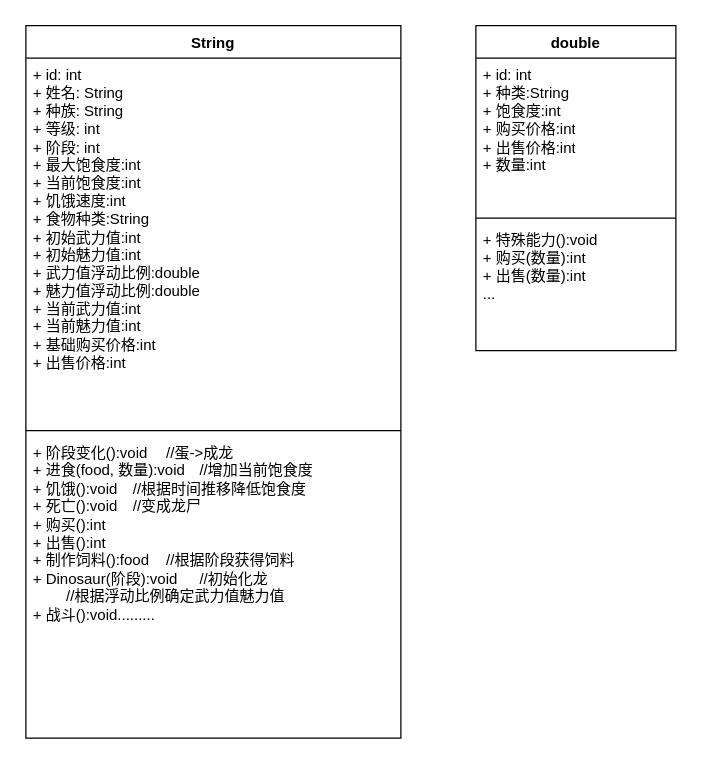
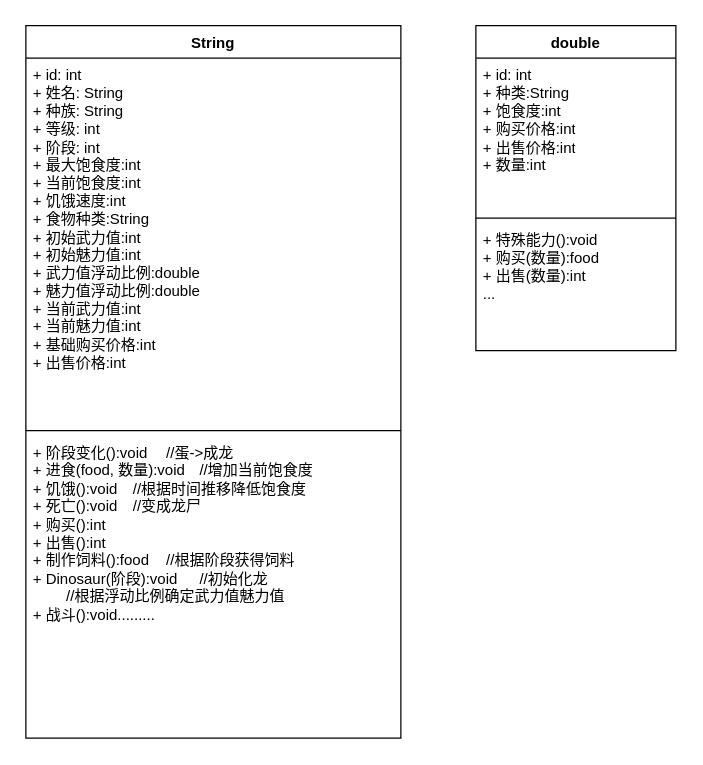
(545, 268) -> (547, 268)
